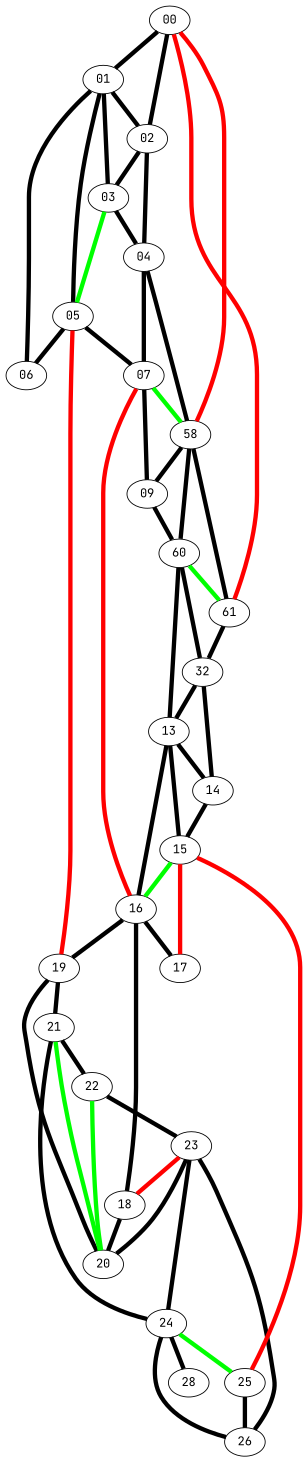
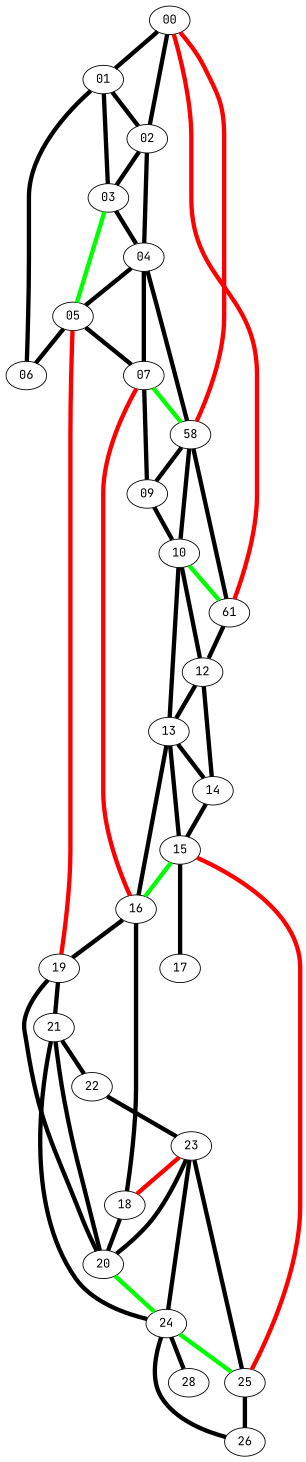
(79, 197) -> (108, 287)
(179, 553) -> (179, 553)
(203, 672) -> (203, 672)
(180, 909) -> (180, 909)
(158, 939) -> none
(74, 1147) -> (74, 1147)
(94, 1176) -> (135, 1294)
(256, 1292) -> (218, 1264)
